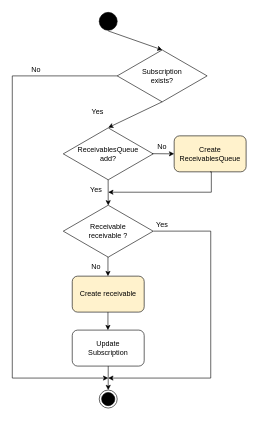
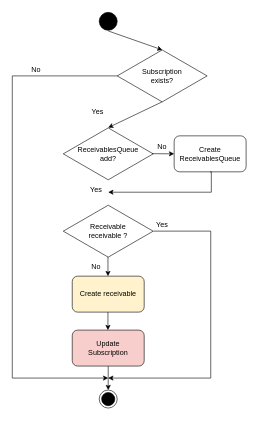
(210, 154) -> (210, 154)
(108, 200) -> none
(108, 348) -> (108, 348)
